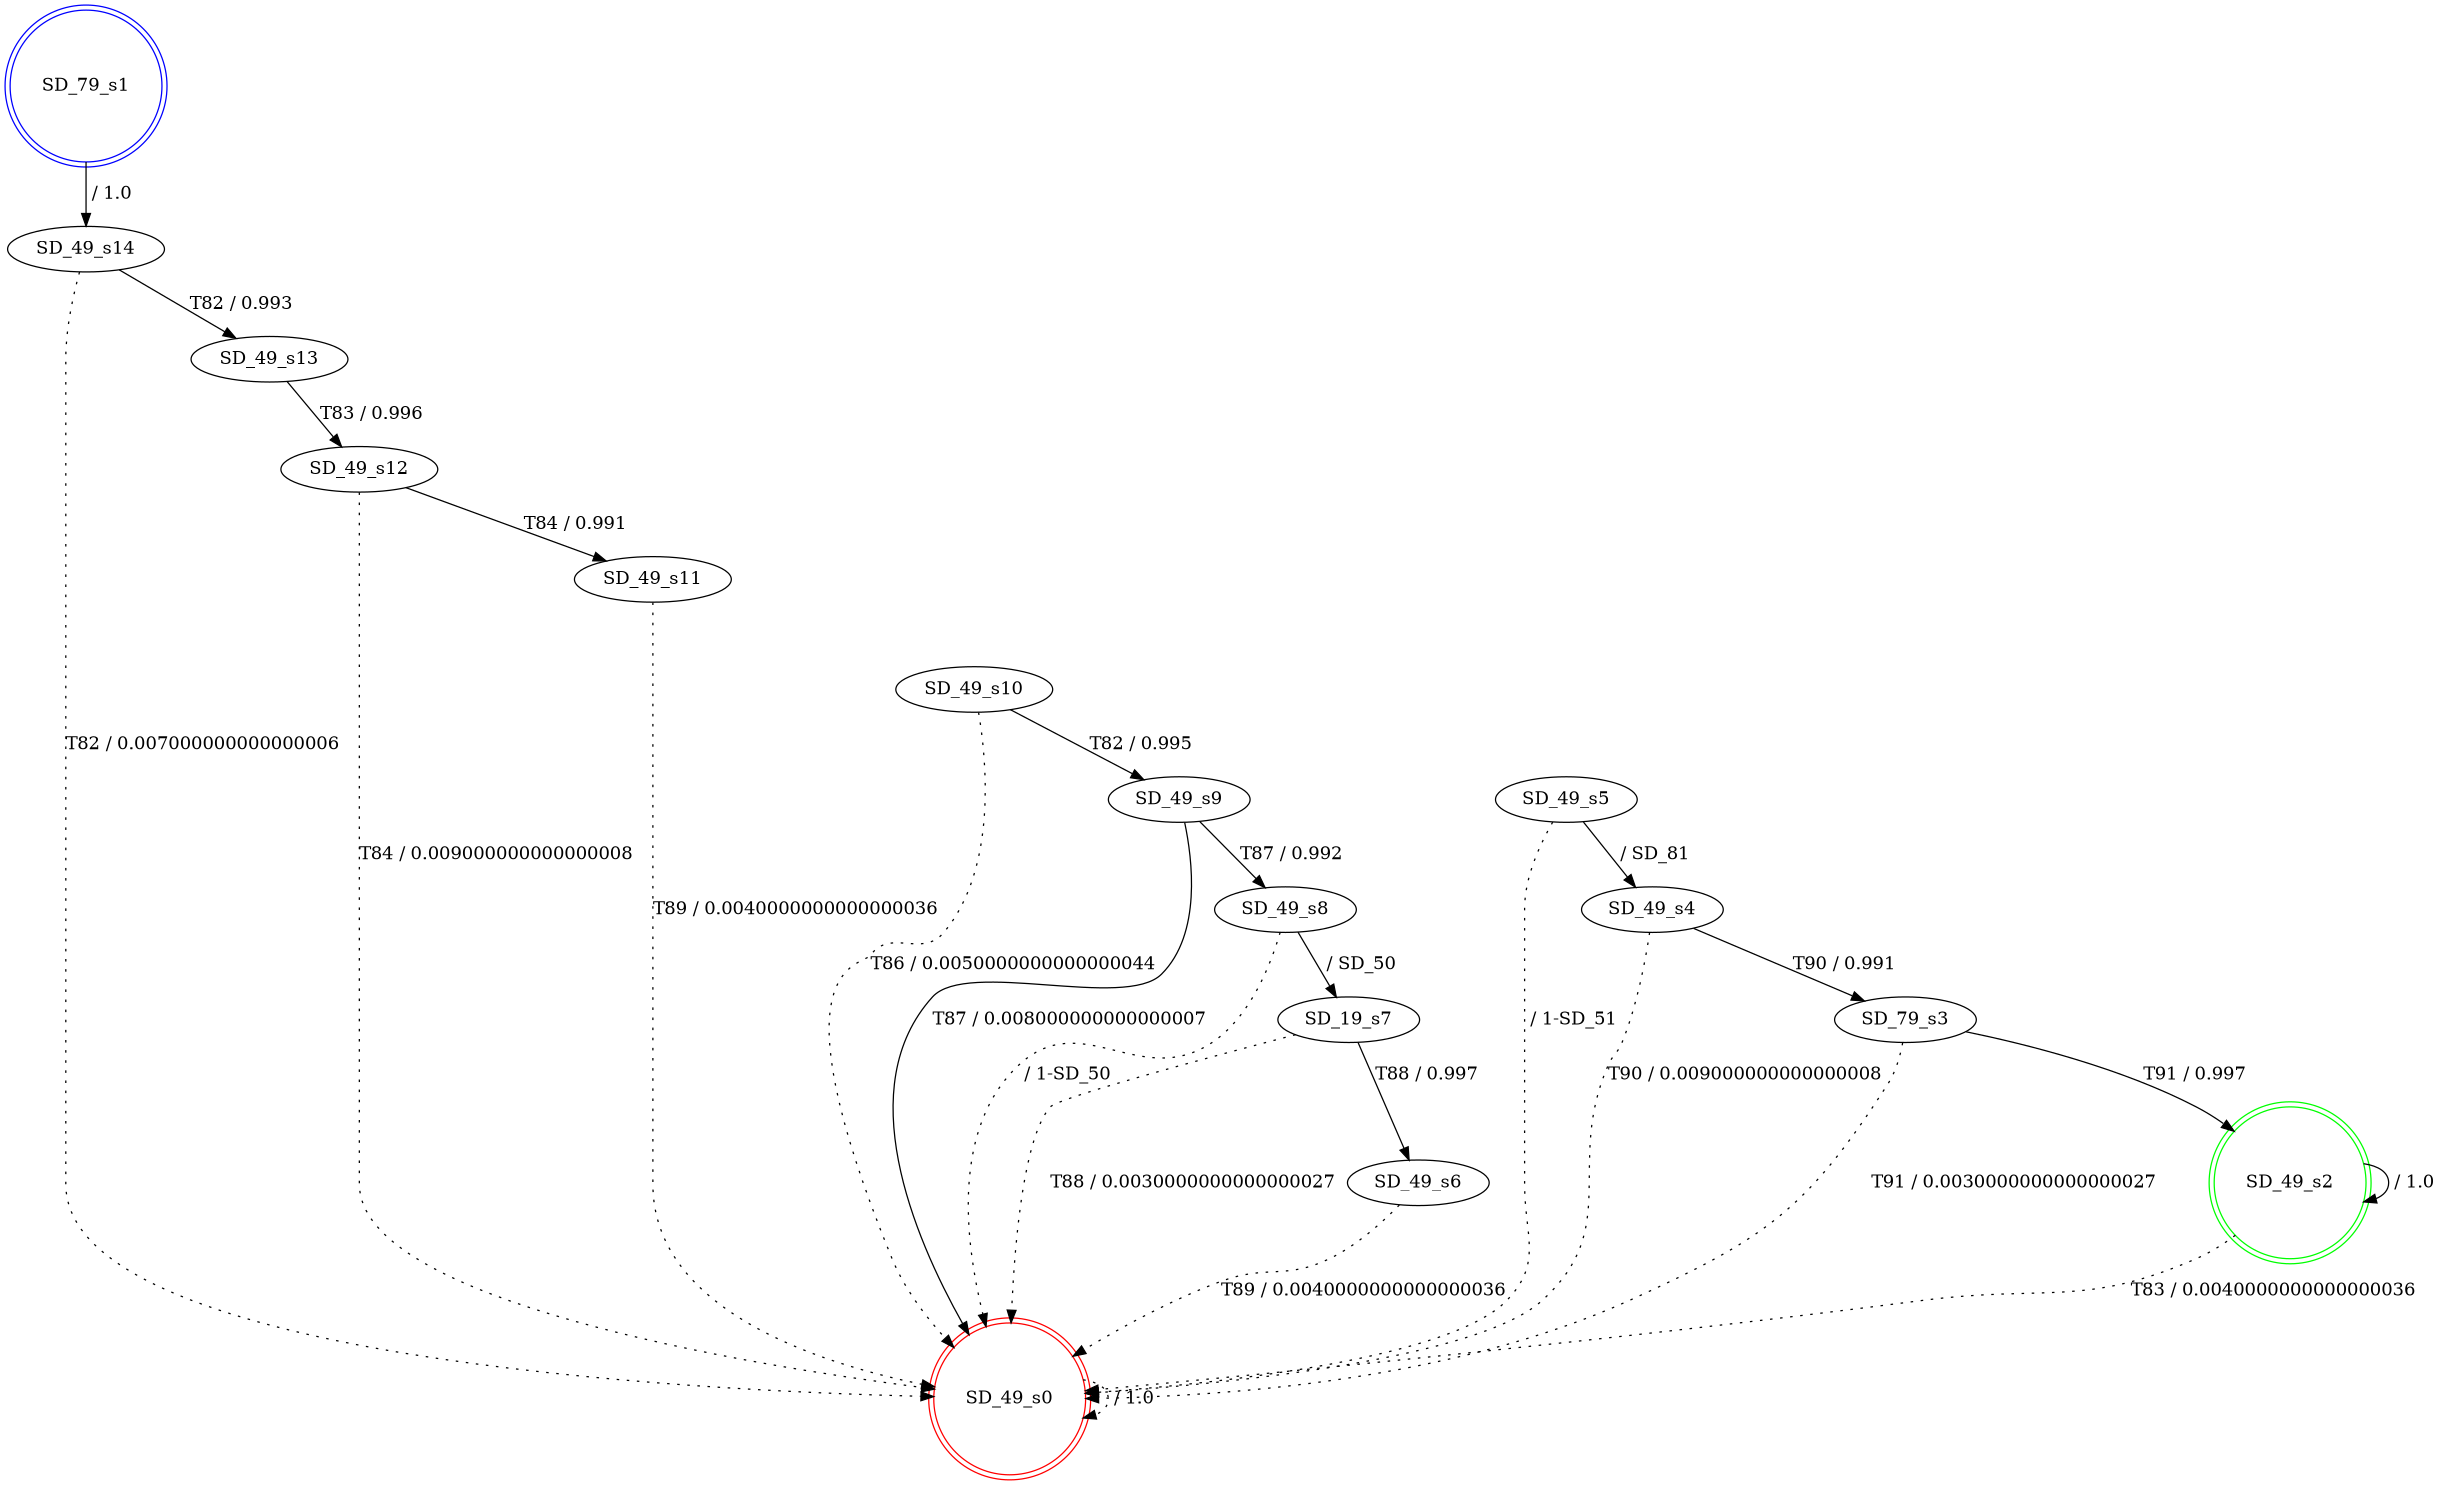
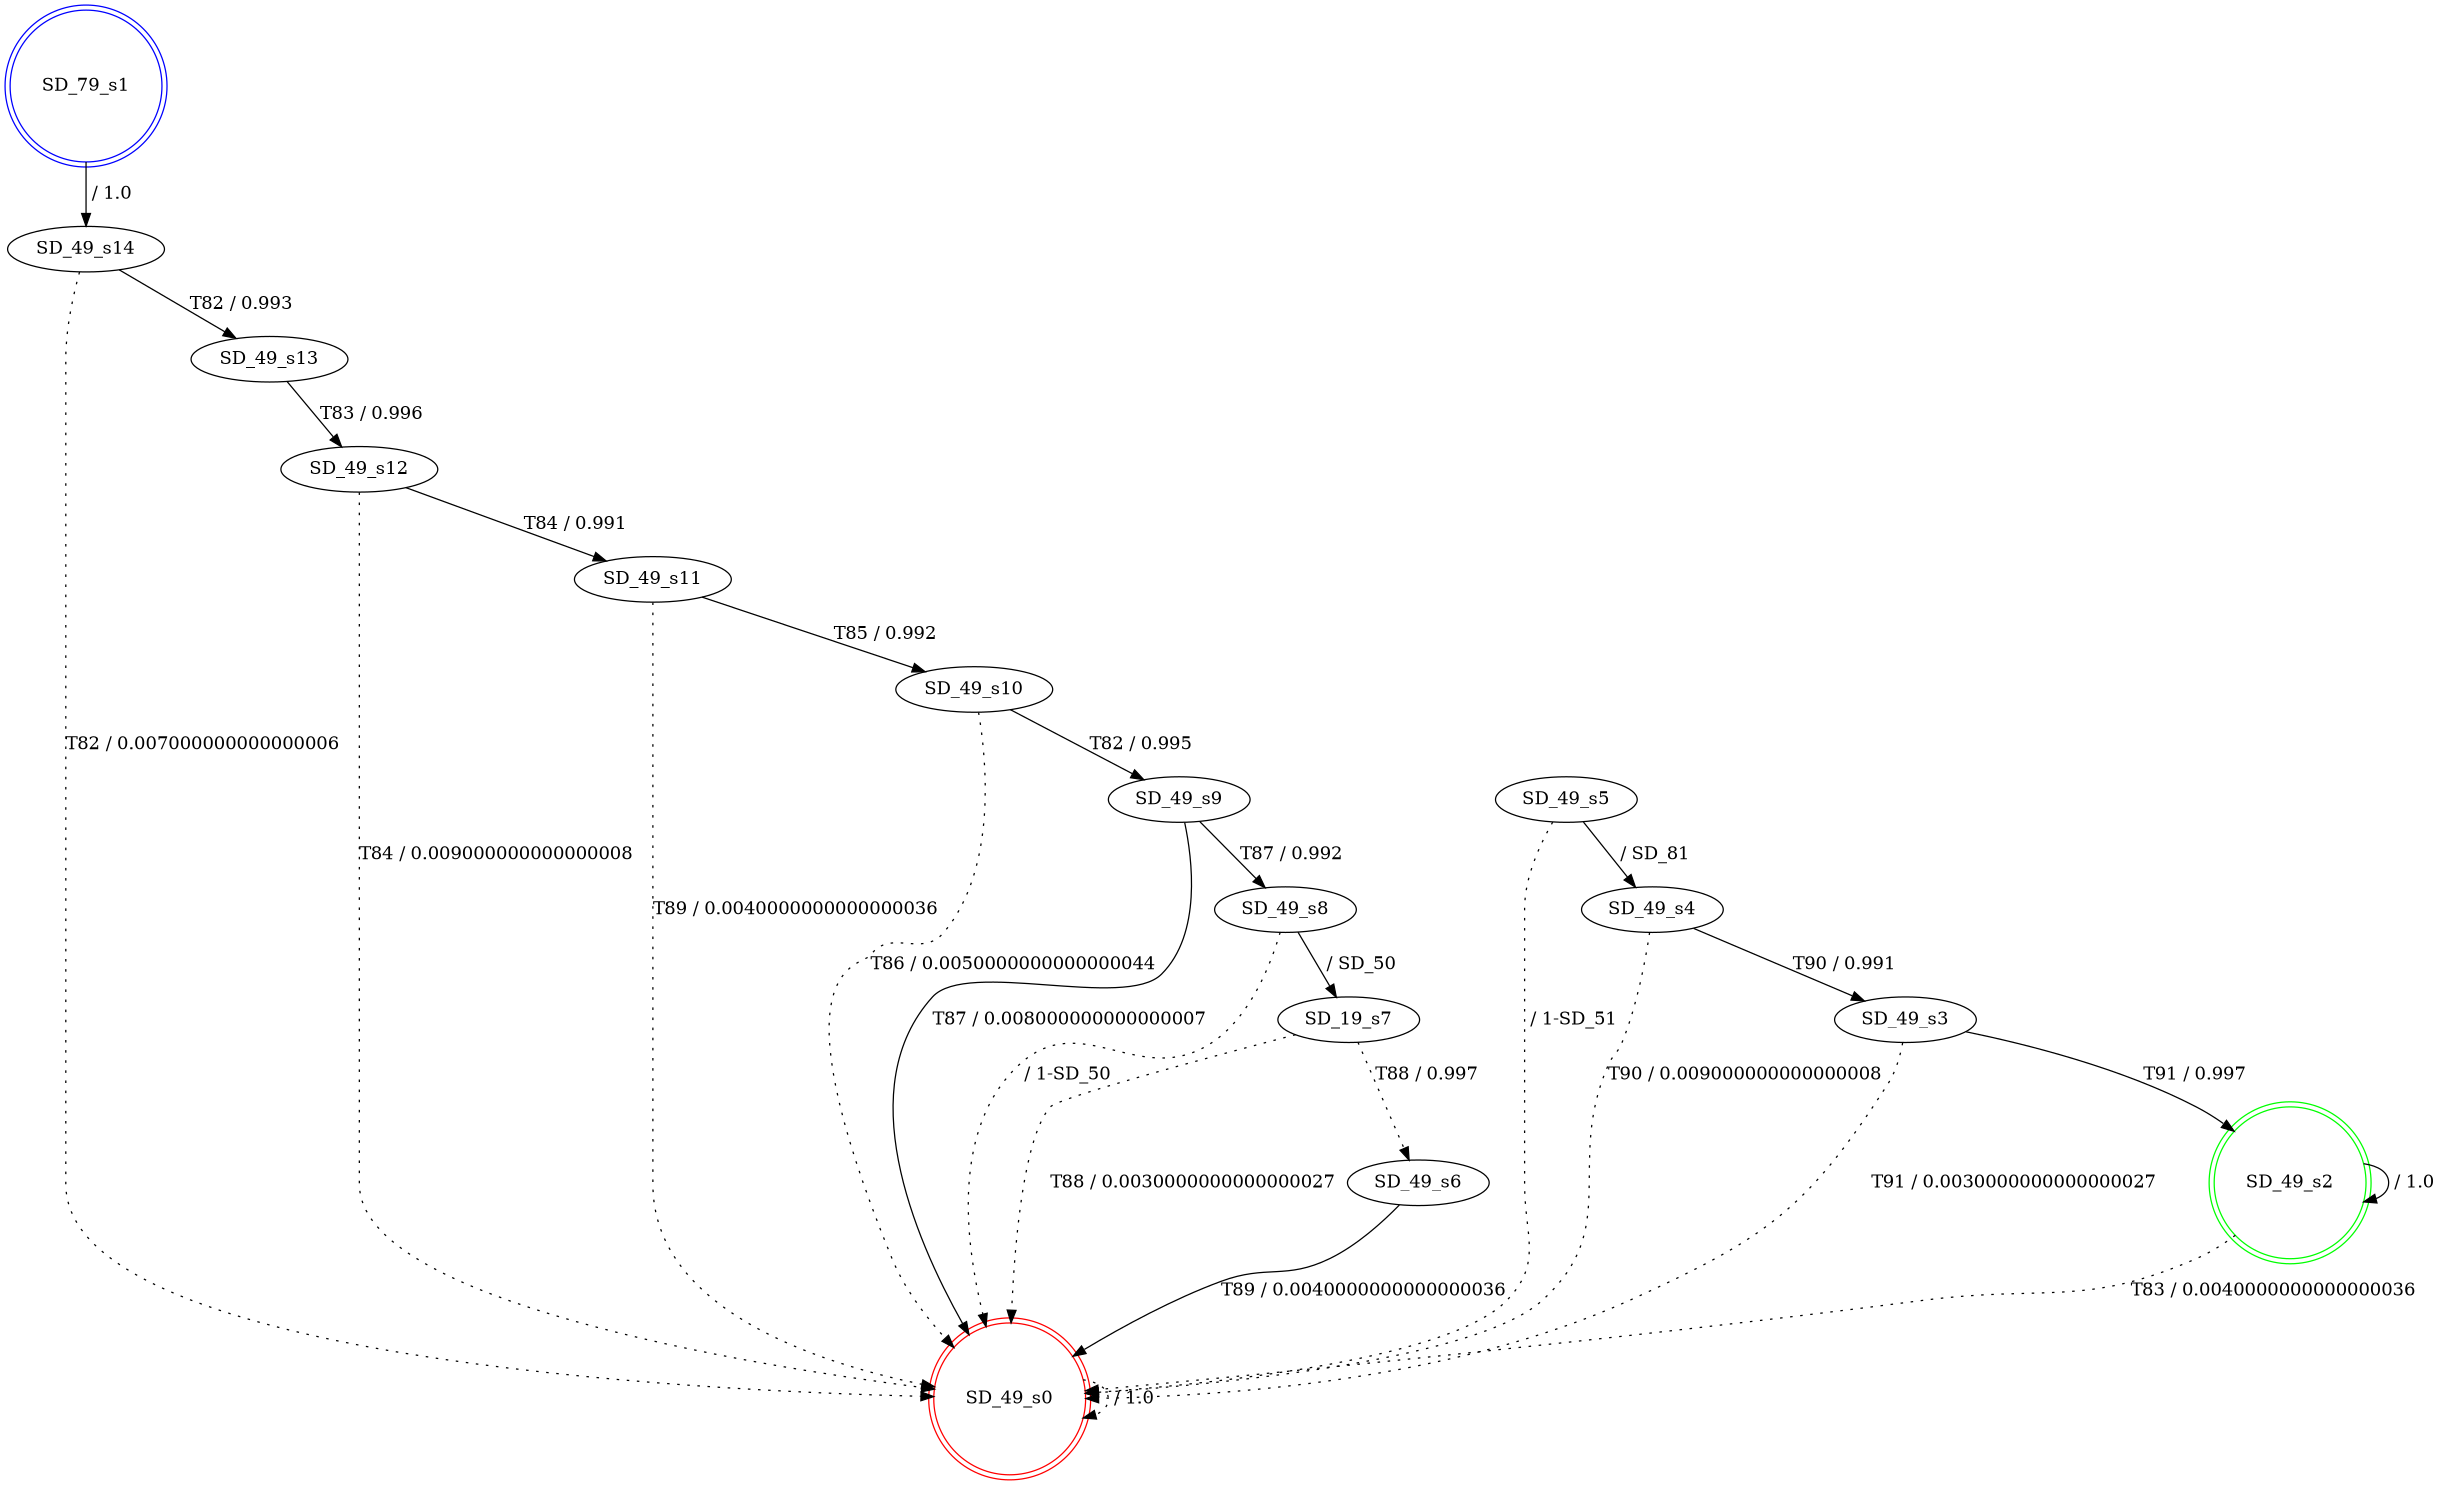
none -> (807, 632)
(1906, 1020) -> (1906, 1020)
(1381, 1095) -> (1381, 1095)
(1244, 1275) -> (1244, 1275)
